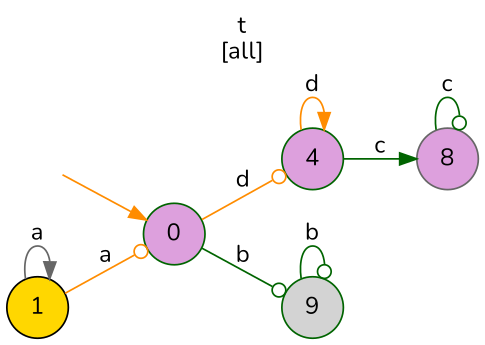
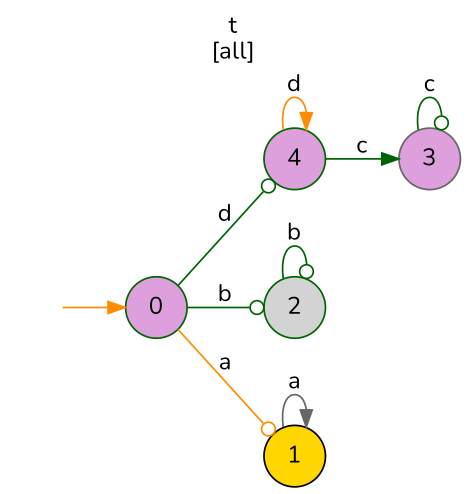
(448, 159) -> (430, 159)
(237, 200) -> (221, 239)
(100, 274) -> (221, 376)
(313, 308) -> (295, 308)
